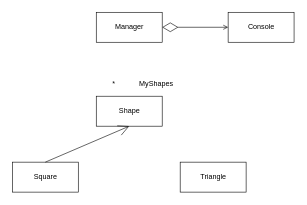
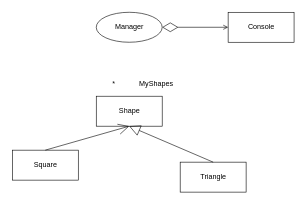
(129, 27) -> (129, 27)
none -> (176, 146)
(45, 177) -> (45, 165)
